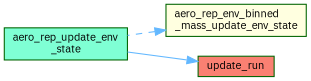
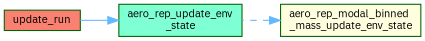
(236, 20) -> (351, 20)
(157, 56) -> (94, 20)
